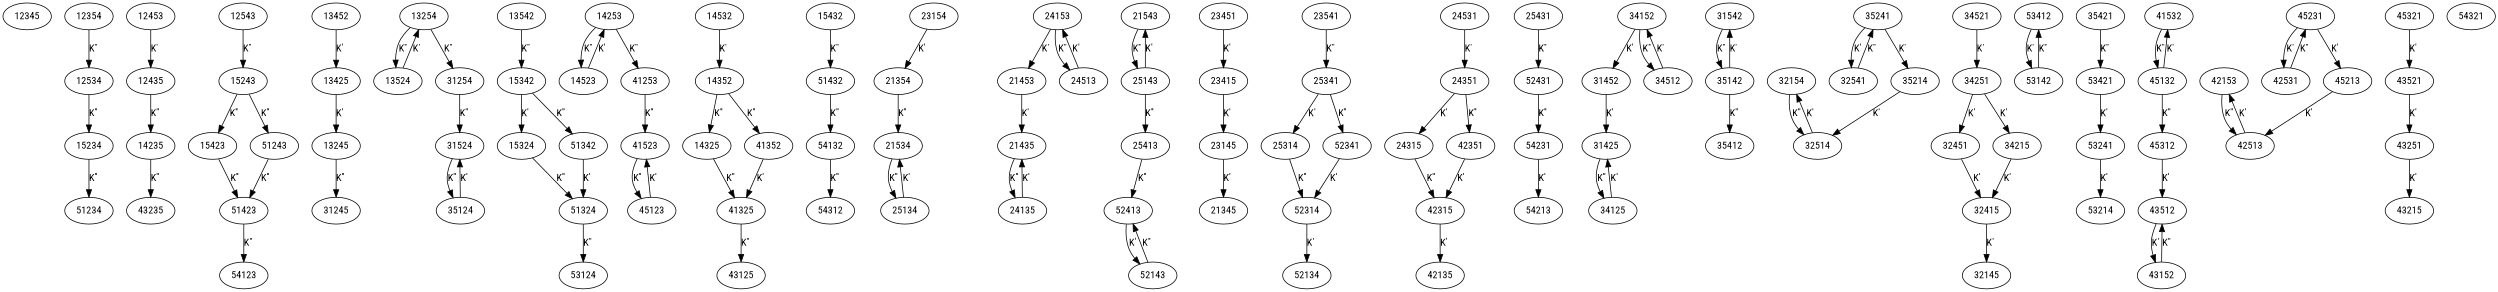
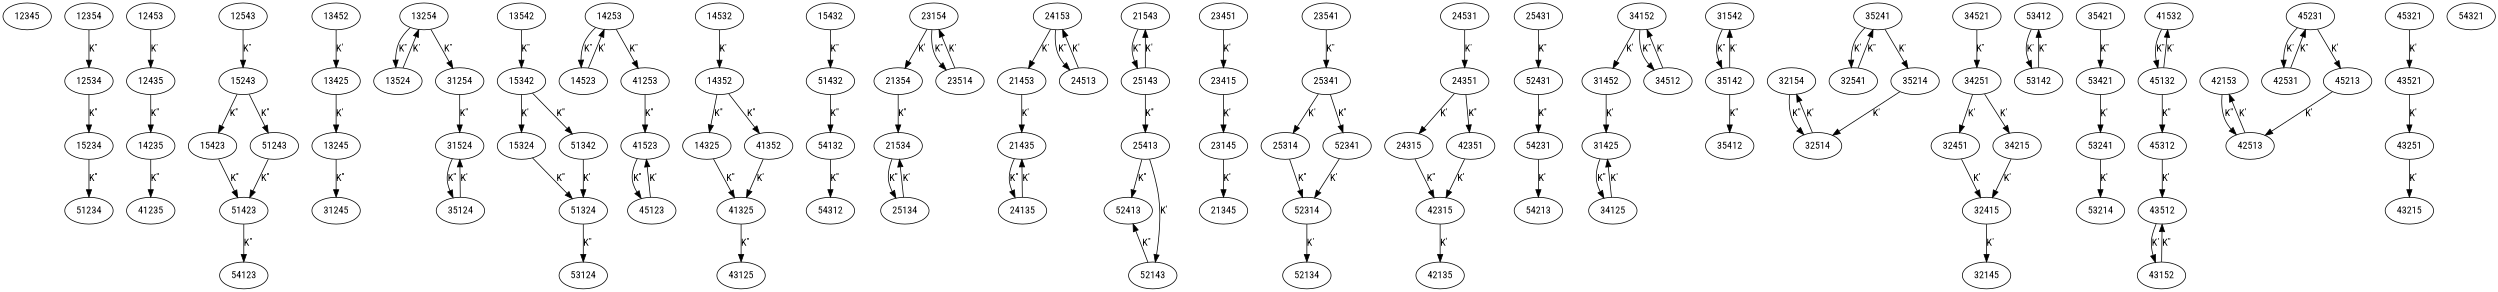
(1981, 49) -> (1981, 49)
none -> (960, 81)
(151, 211) -> (151, 211)
(1127, 242) -> (1160, 206)
